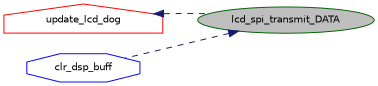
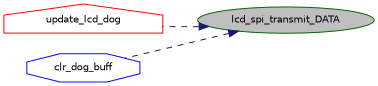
(186, 14) -> (181, 27)
(83, 68) -> (83, 68)
